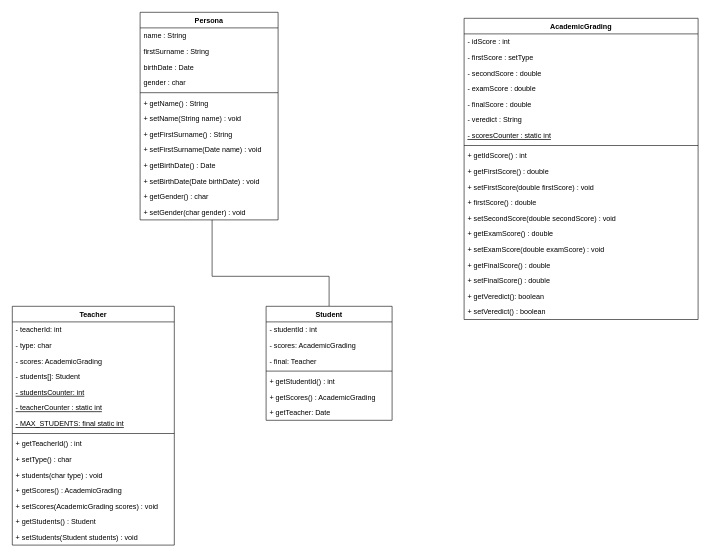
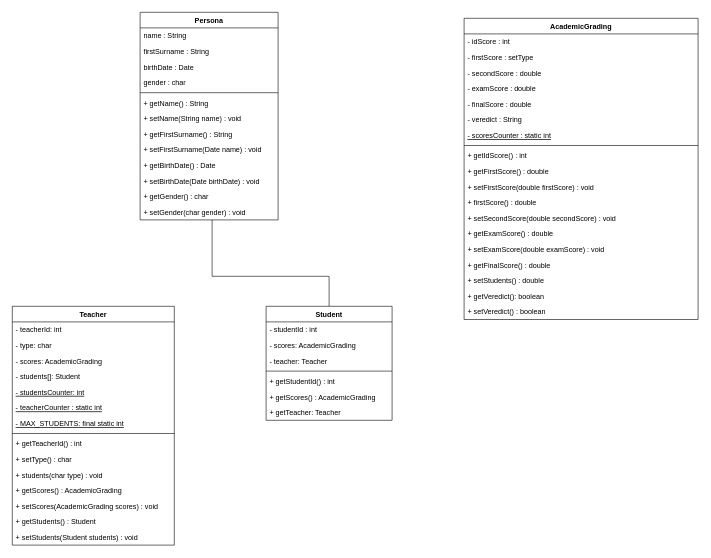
(513, 281) -> (511, 281)
(297, 361) -> (303, 361)
(303, 413) -> (309, 413)
